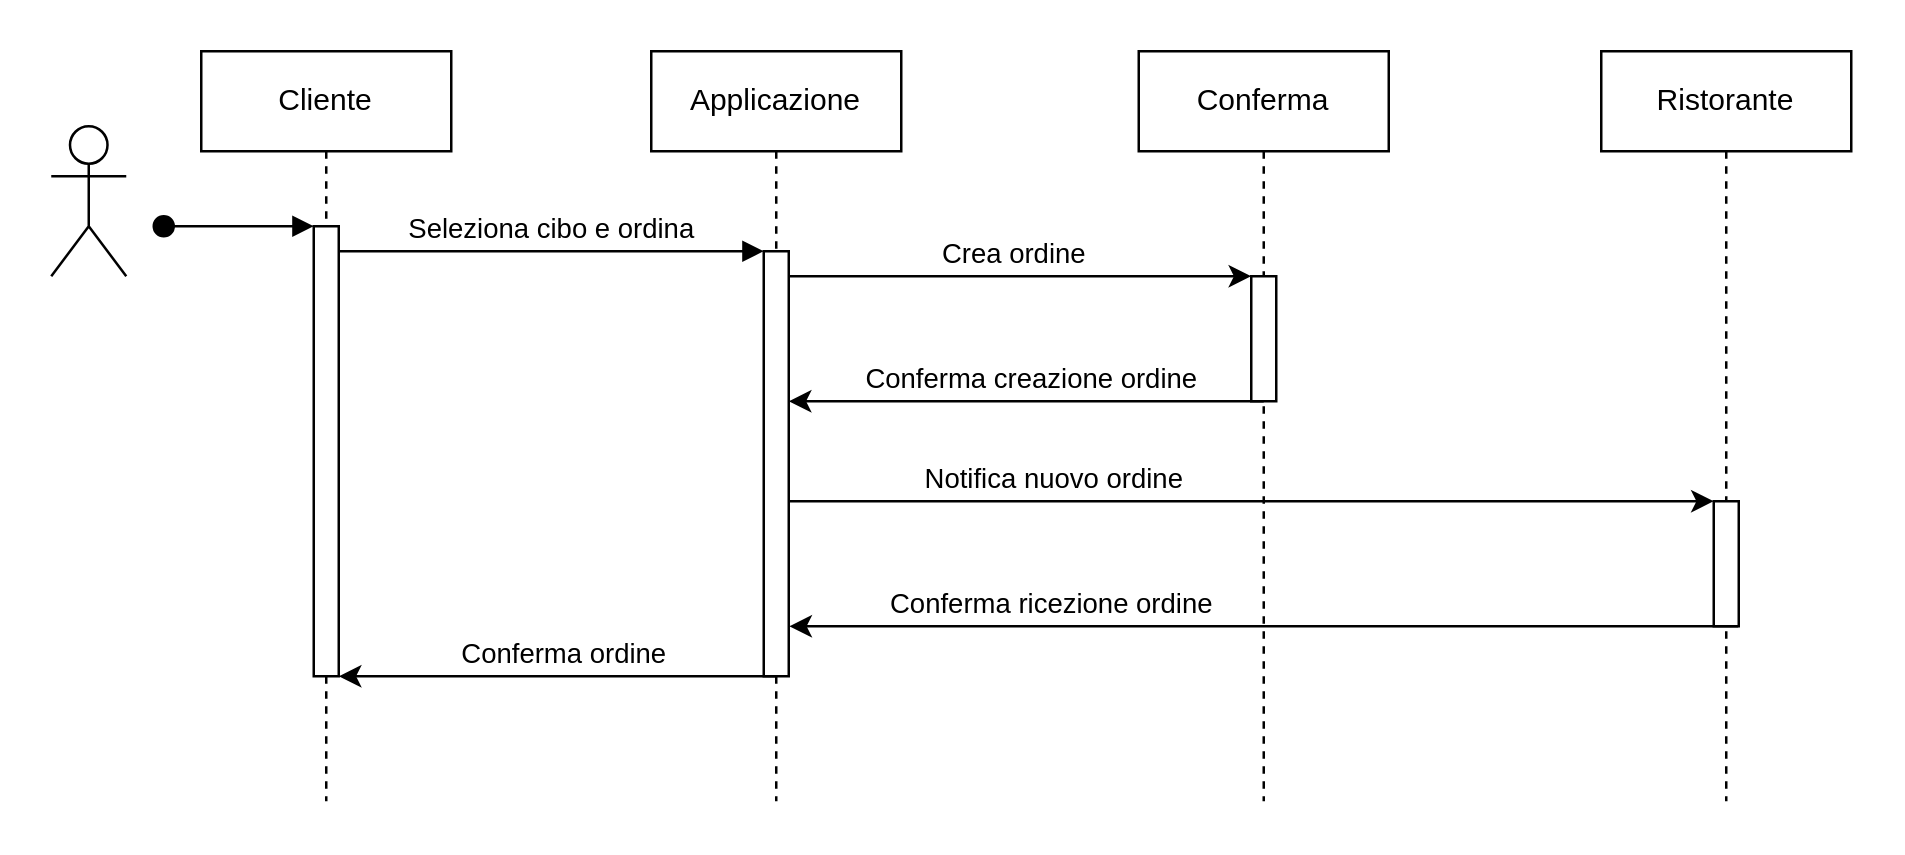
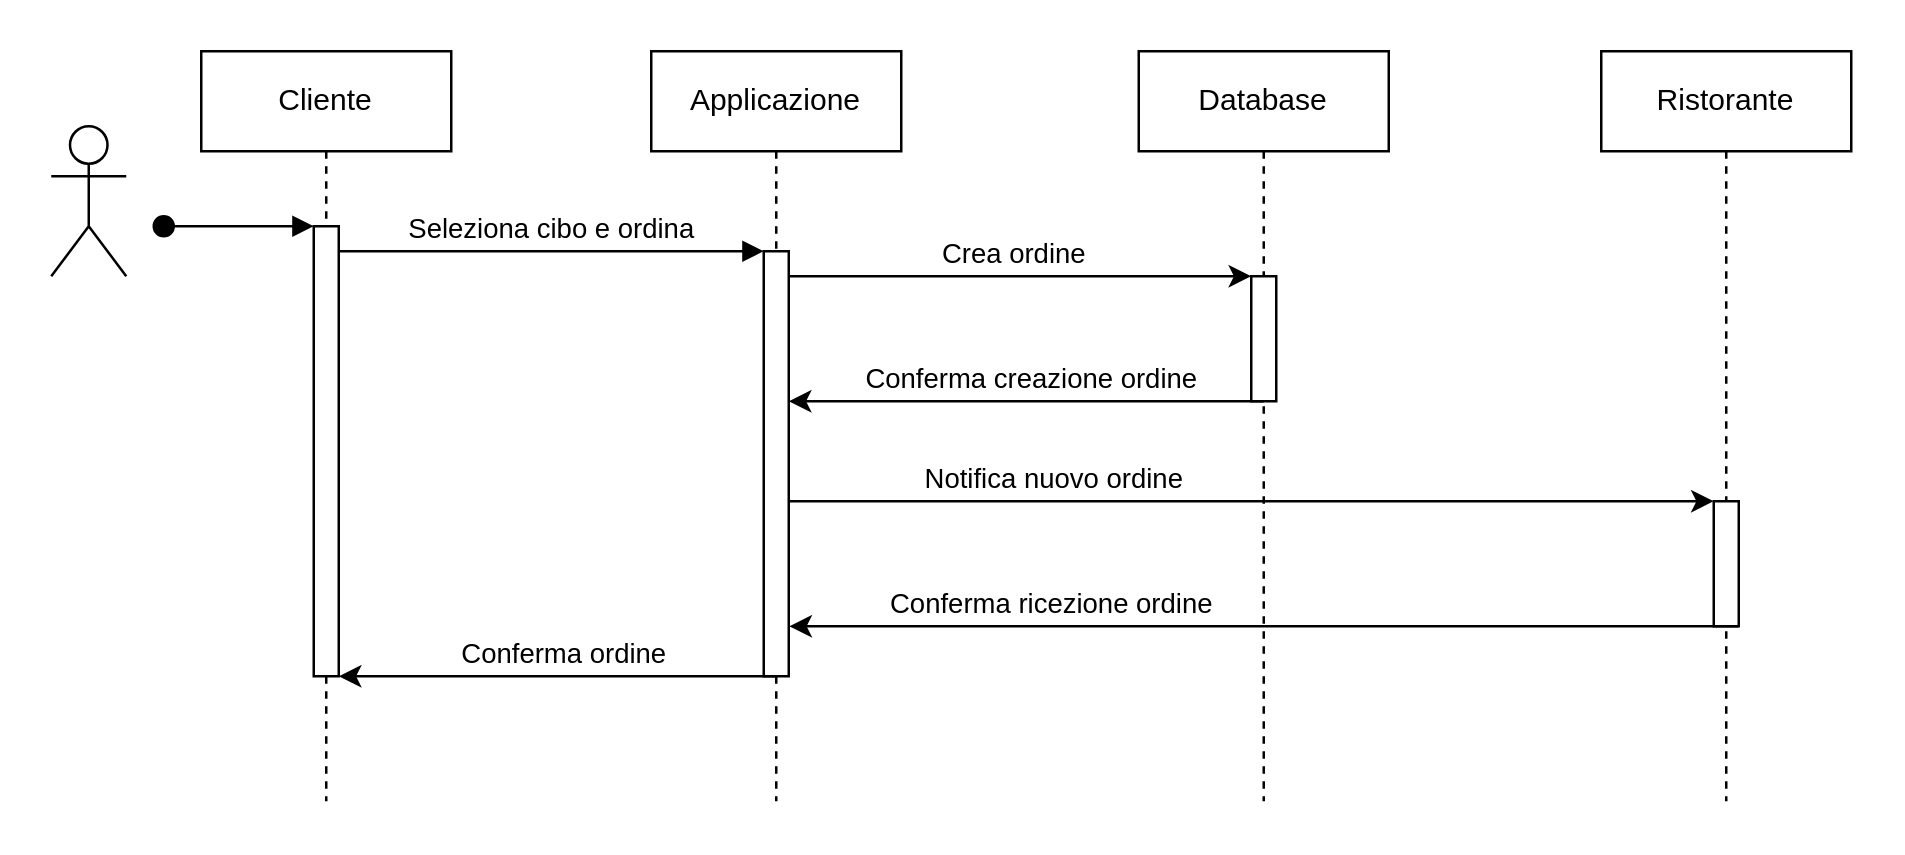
(1264, 101) -> (1264, 101)
